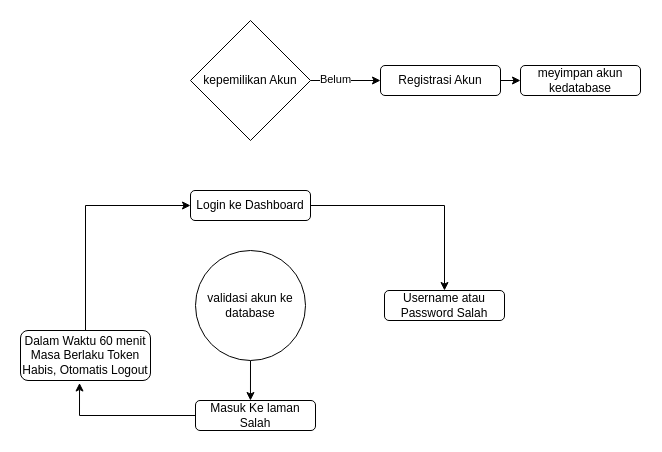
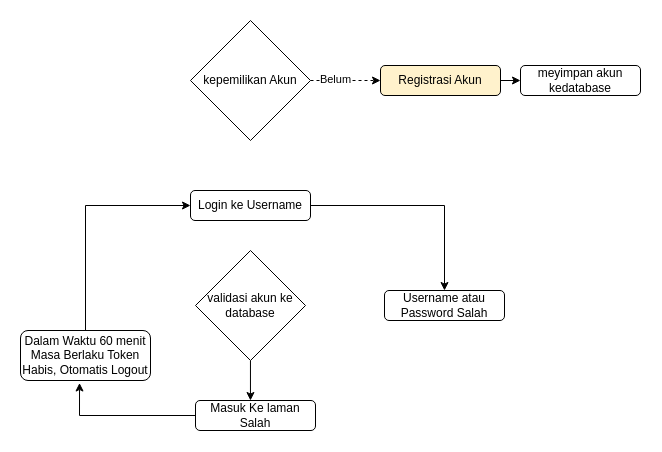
(360, 81) -> (360, 81)
(441, 81) -> (441, 81)
(251, 206) -> (251, 206)
(251, 306) -> (251, 306)
